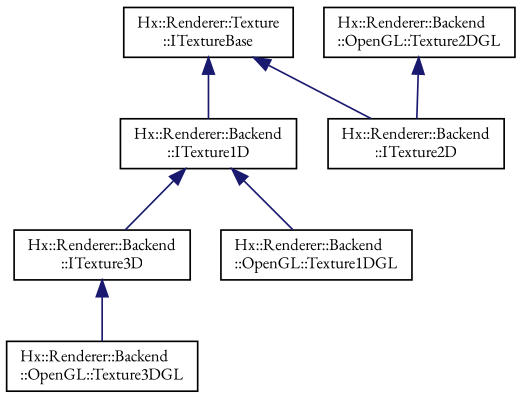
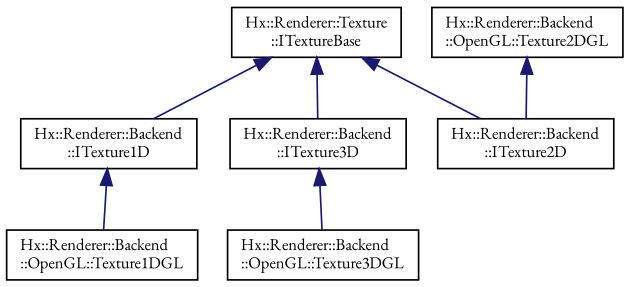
(149, 205) -> (317, 97)
